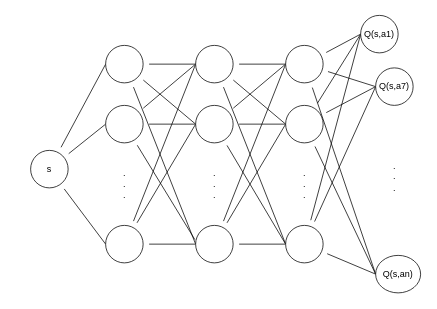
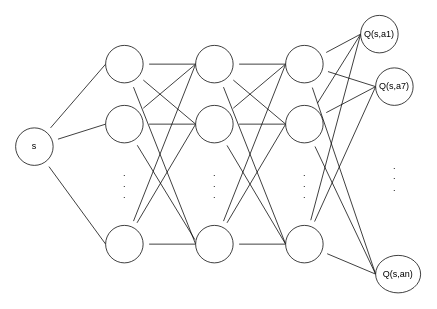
(49, 169) -> (34, 147)
